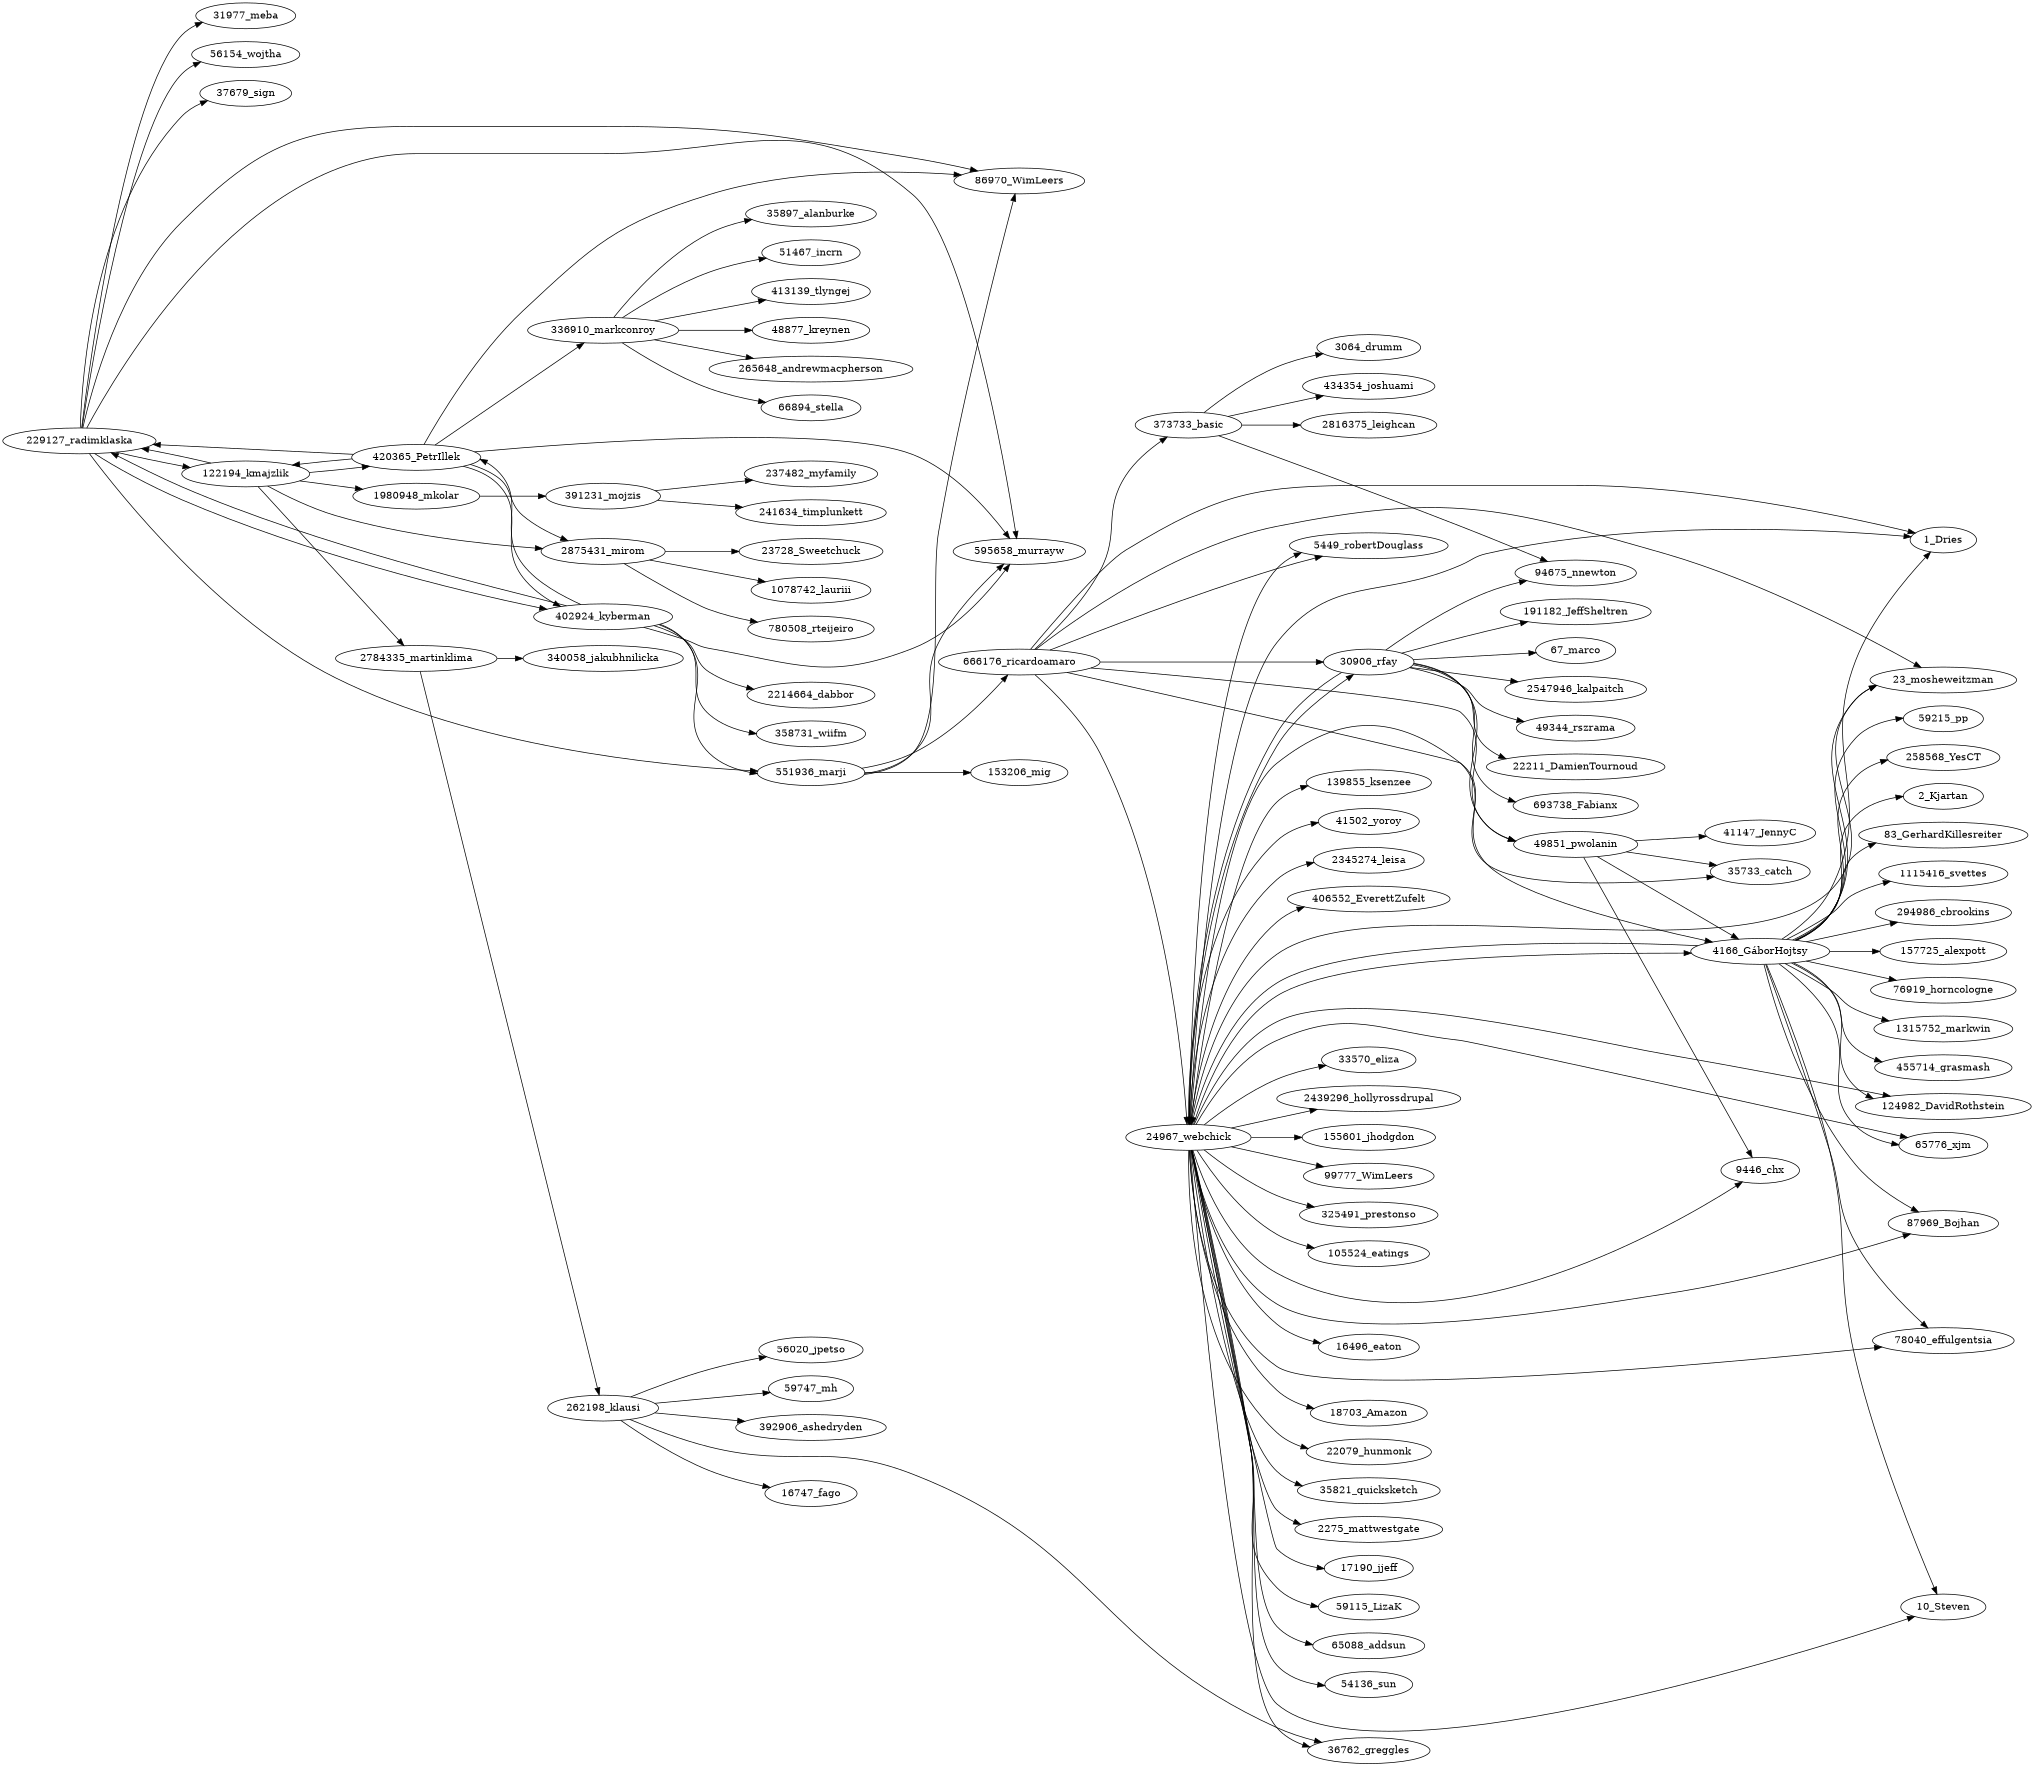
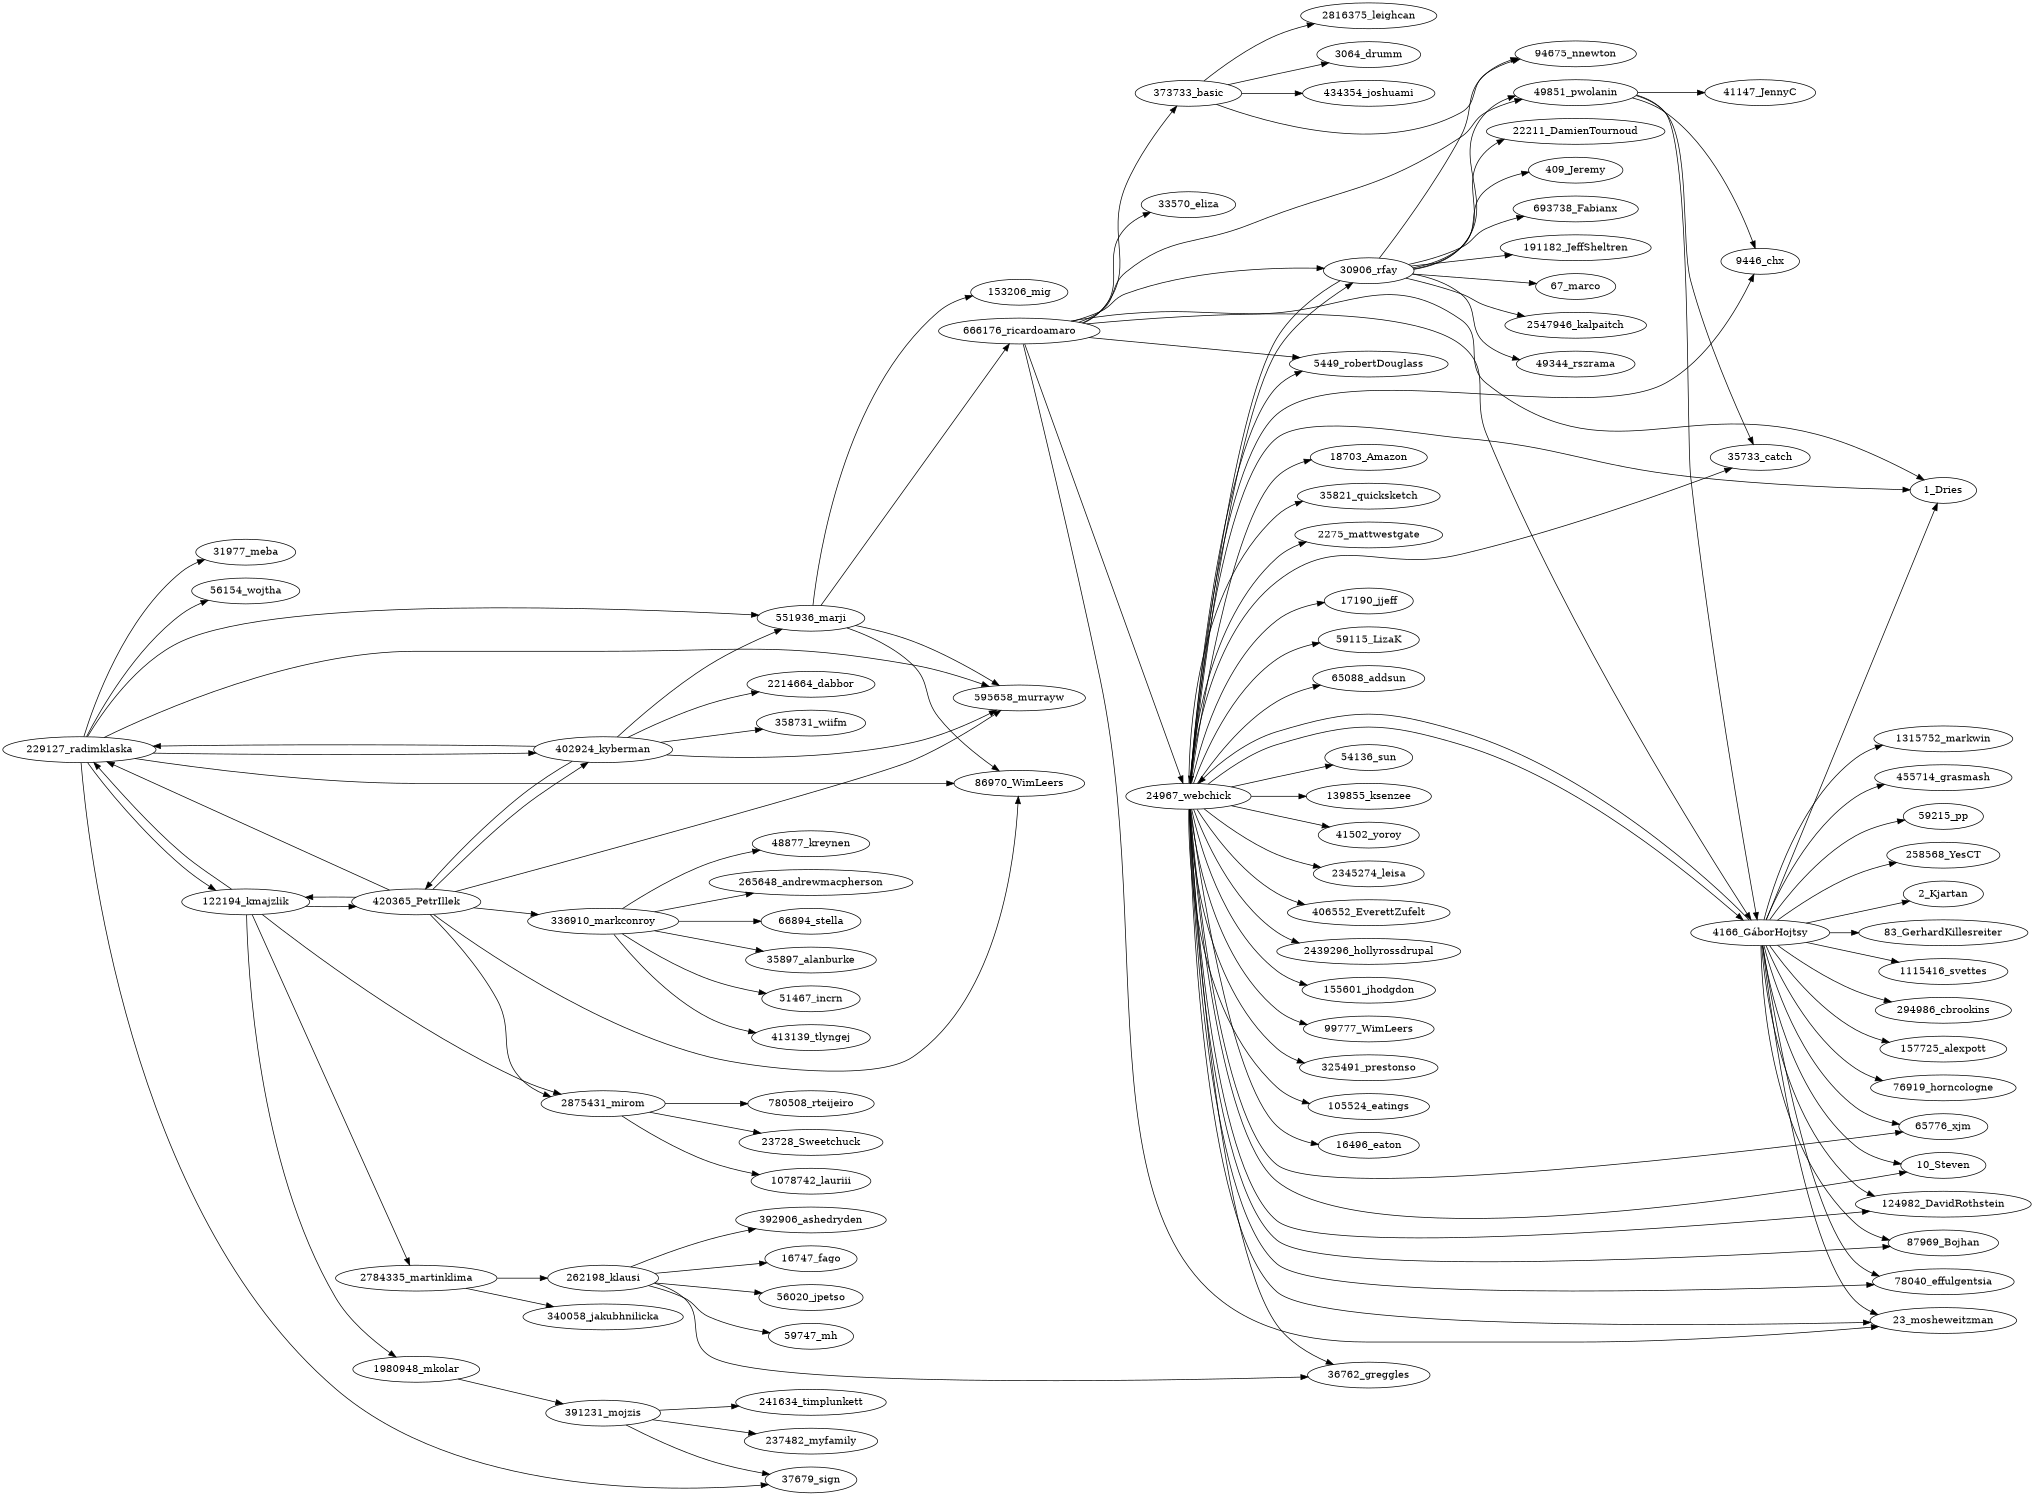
none -> (1576, 170)
(1258, 1088) -> (1114, 270)
(1369, 1452) -> none
none -> (692, 1455)
